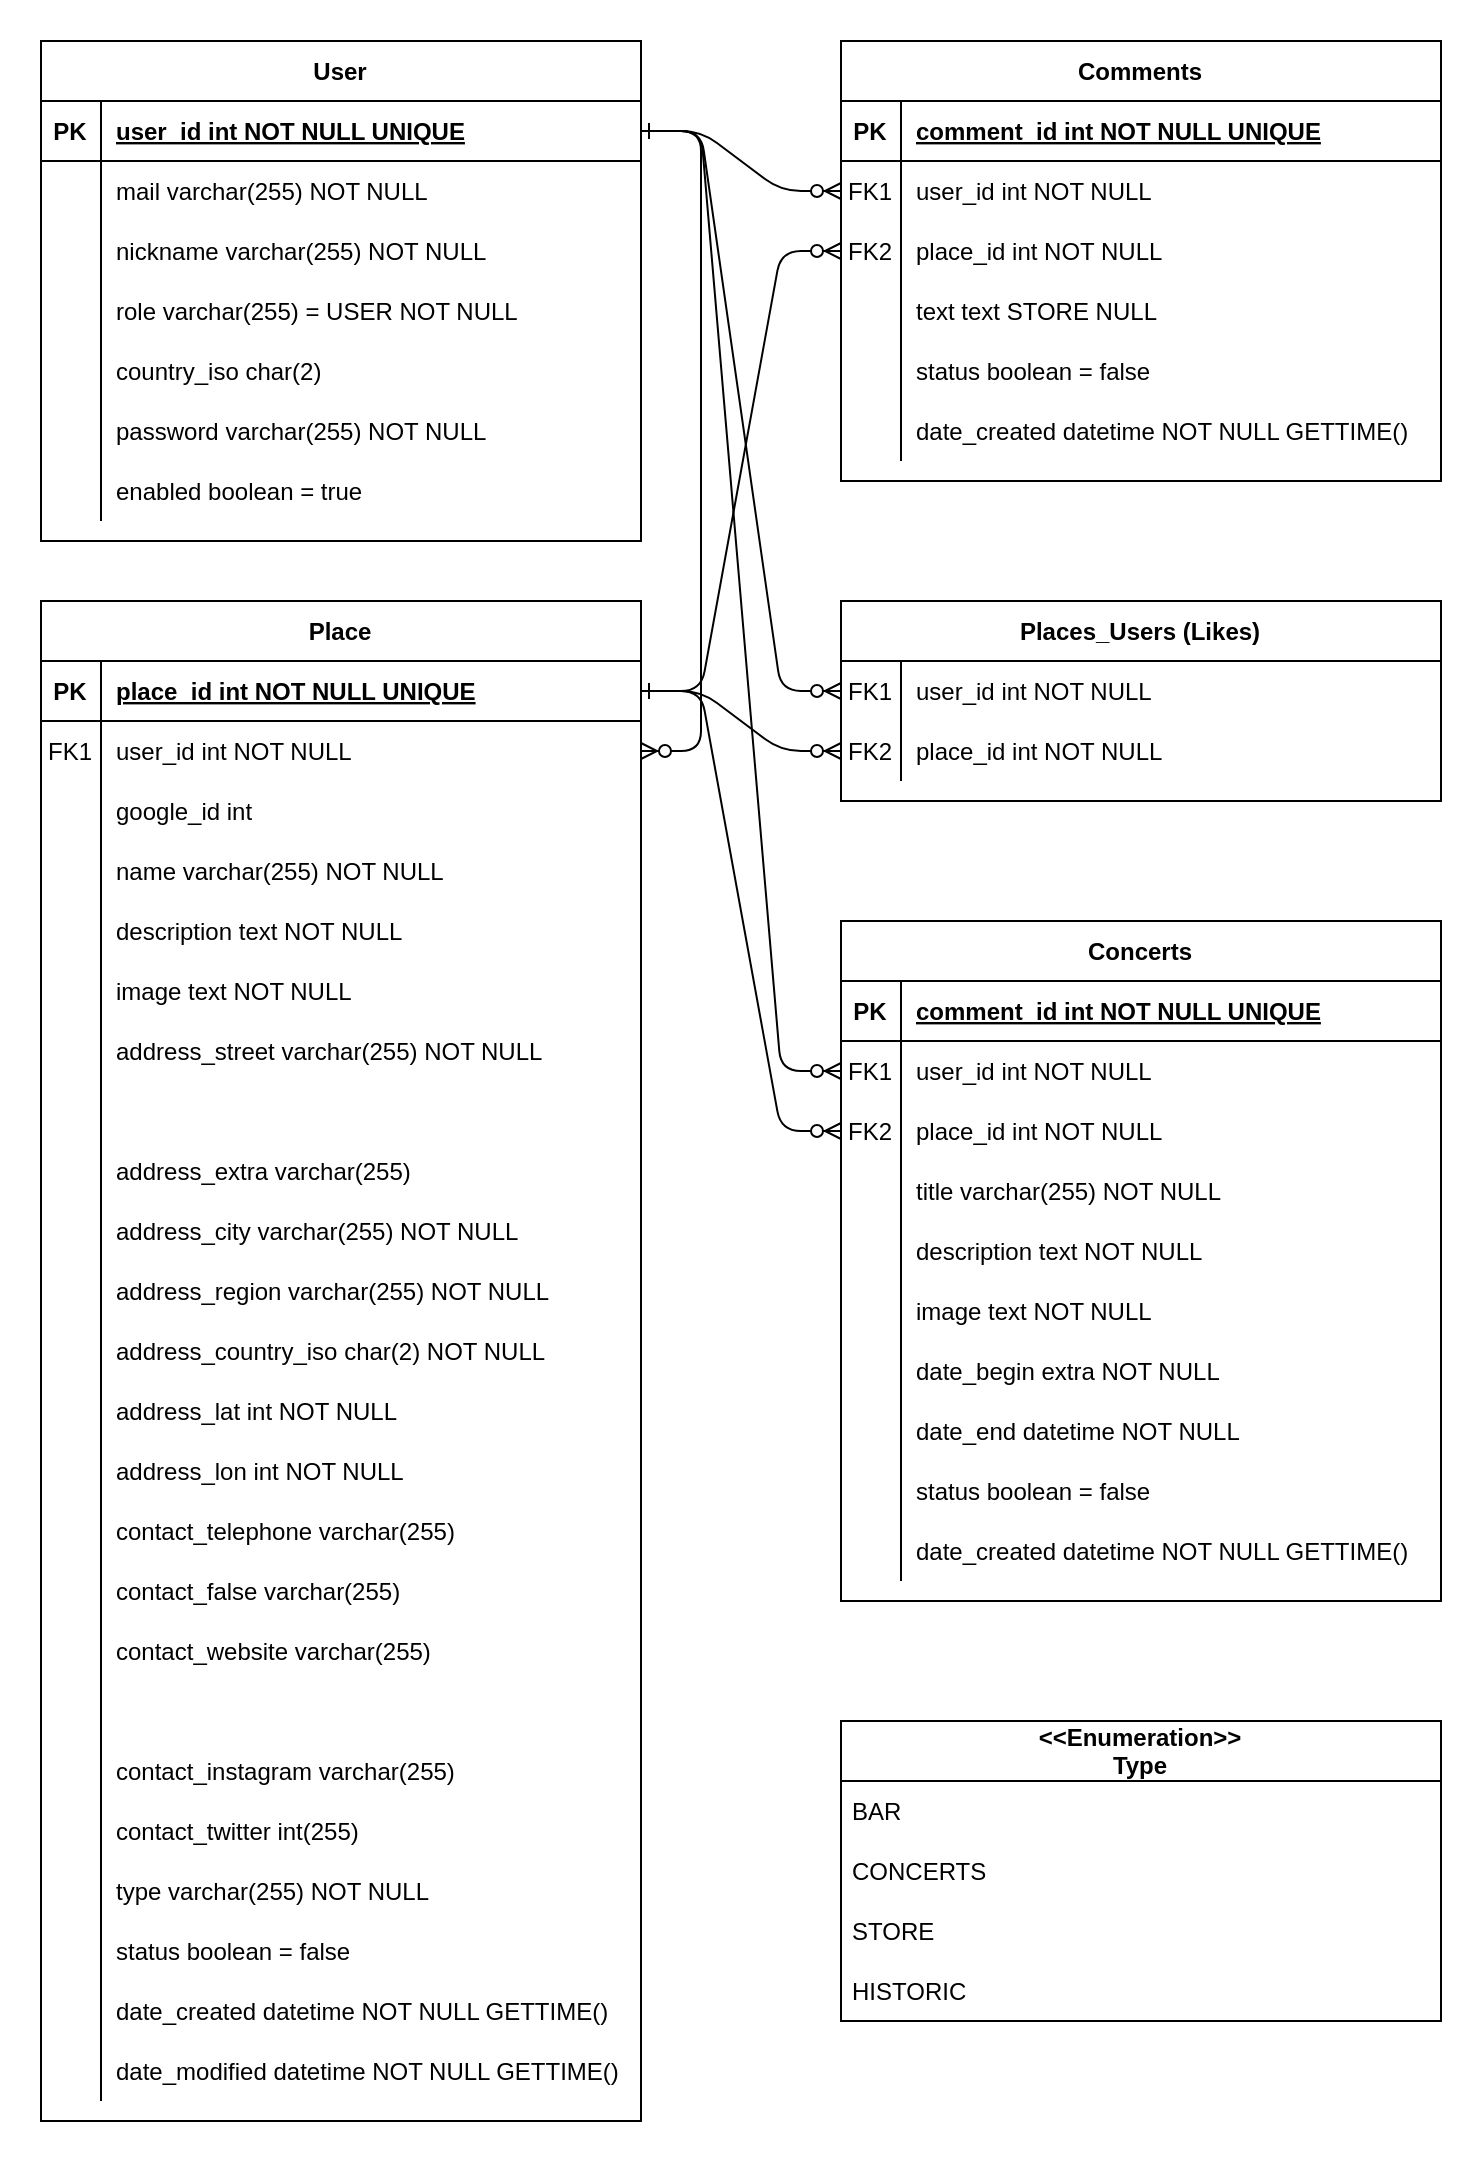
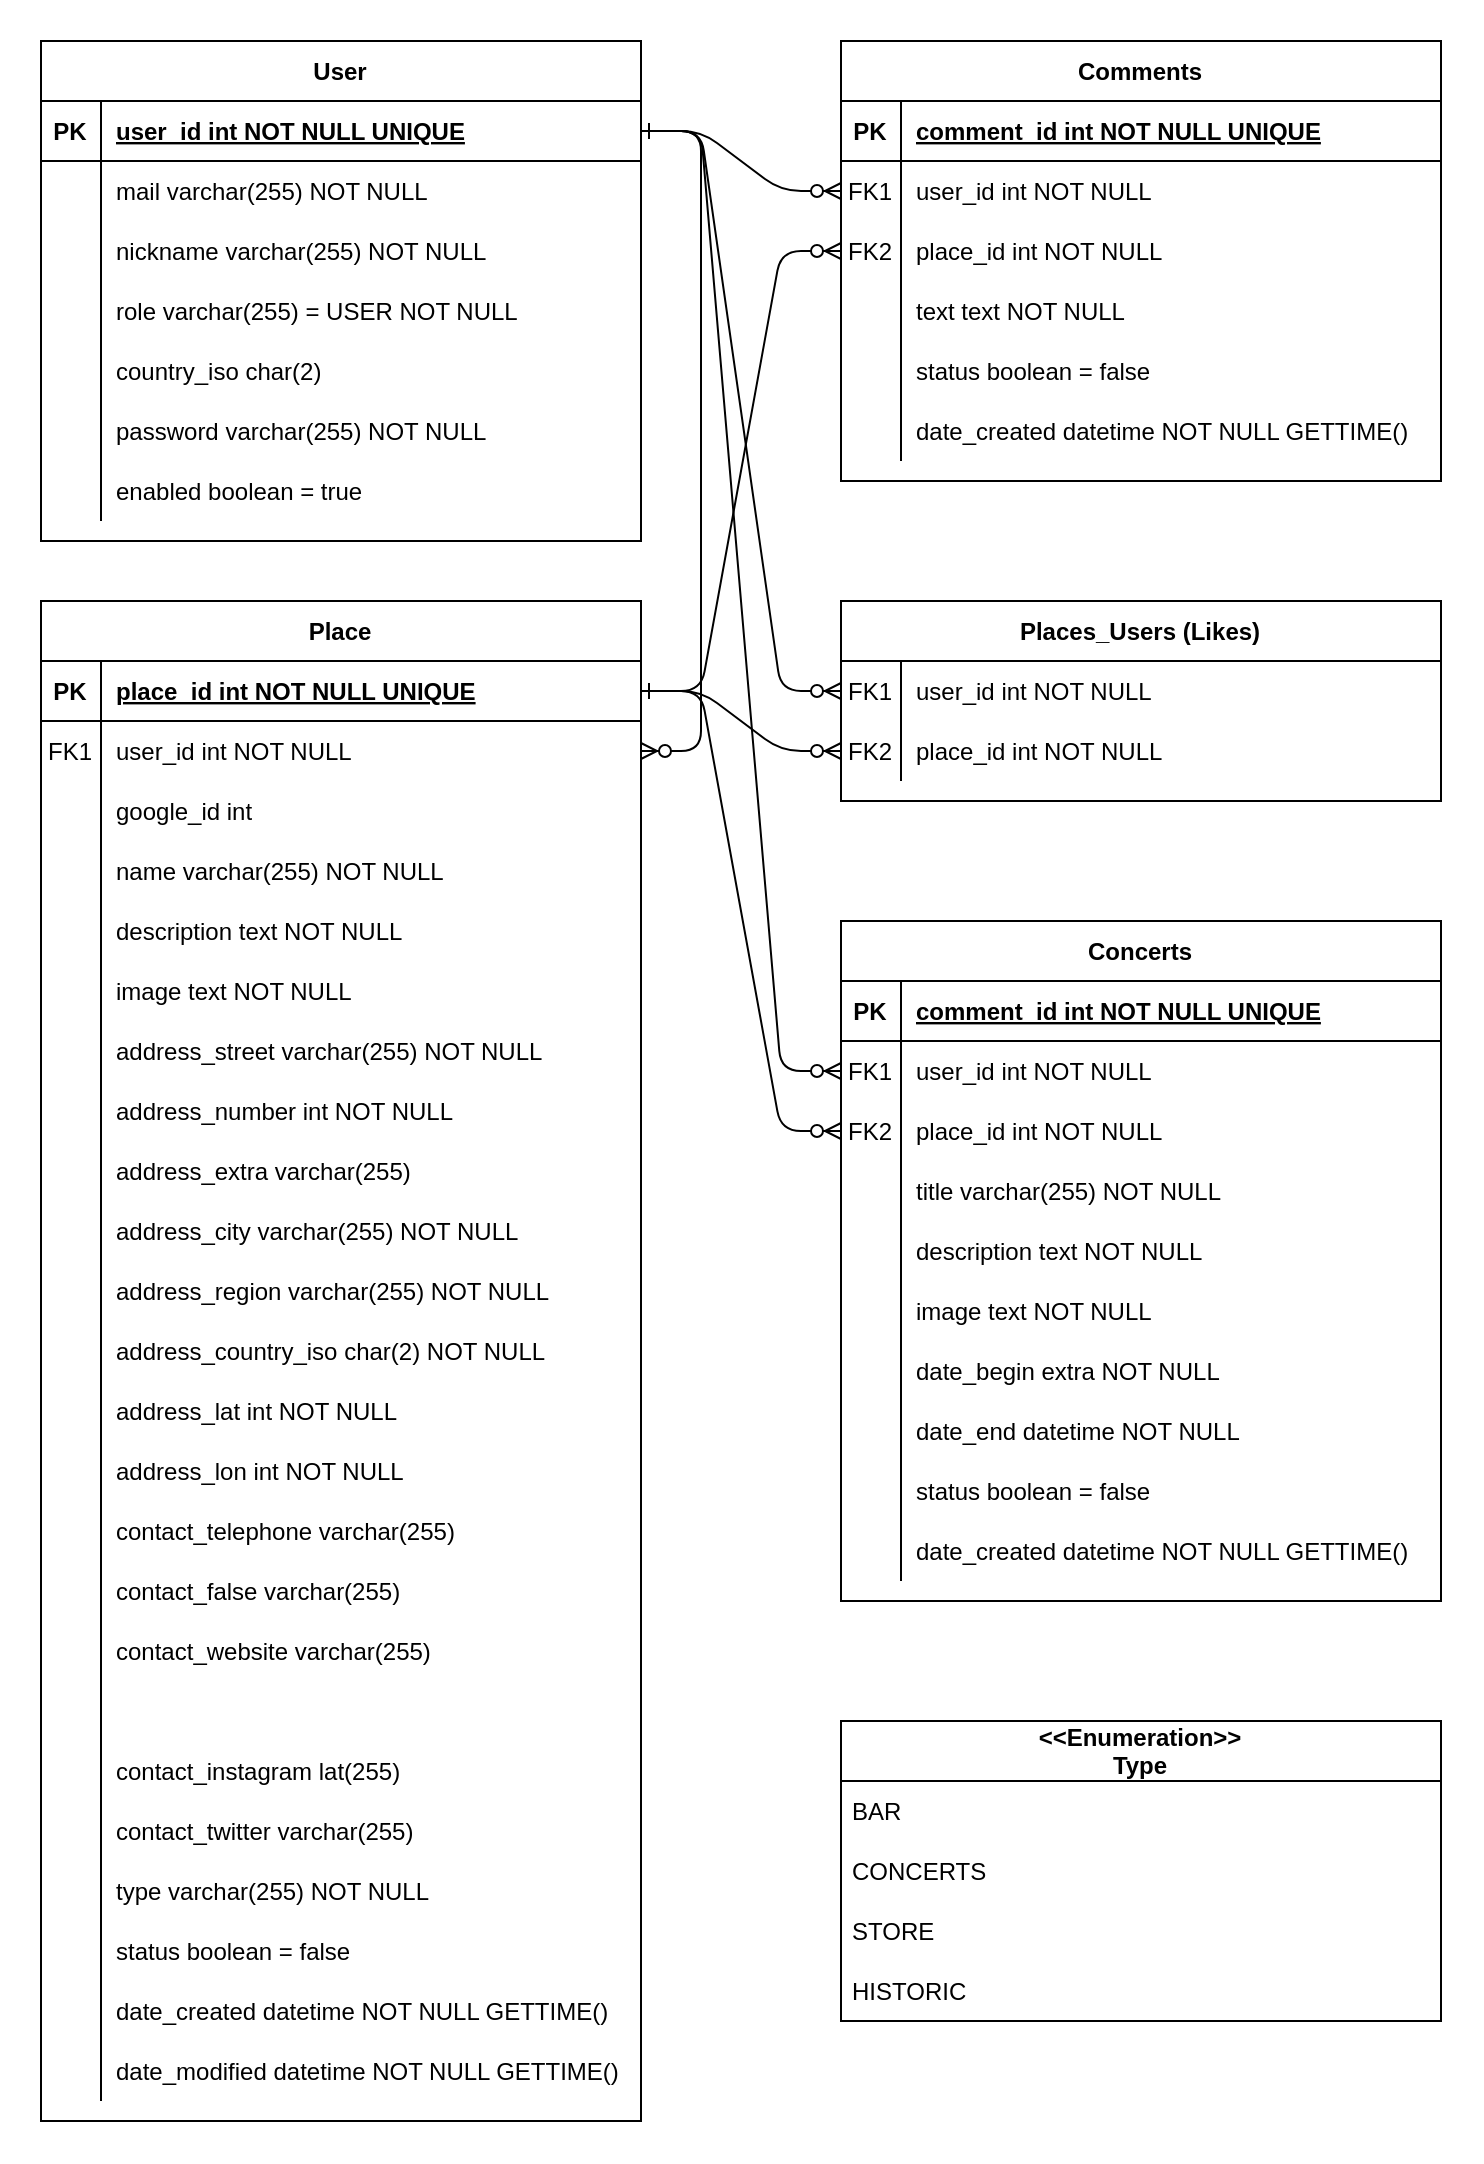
(1041, 312) -> (1028, 312)
none -> (371, 1111)
(311, 1772) -> (281, 1772)
(268, 1832) -> (298, 1832)
